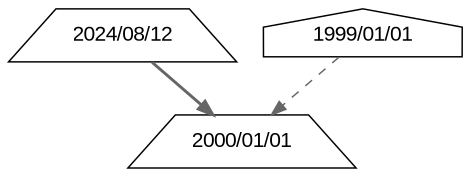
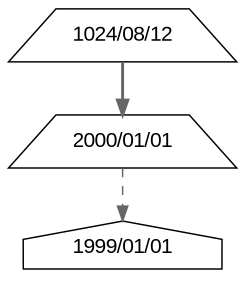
(123, 35) -> (123, 35)
(311, 81) -> (123, 187)
